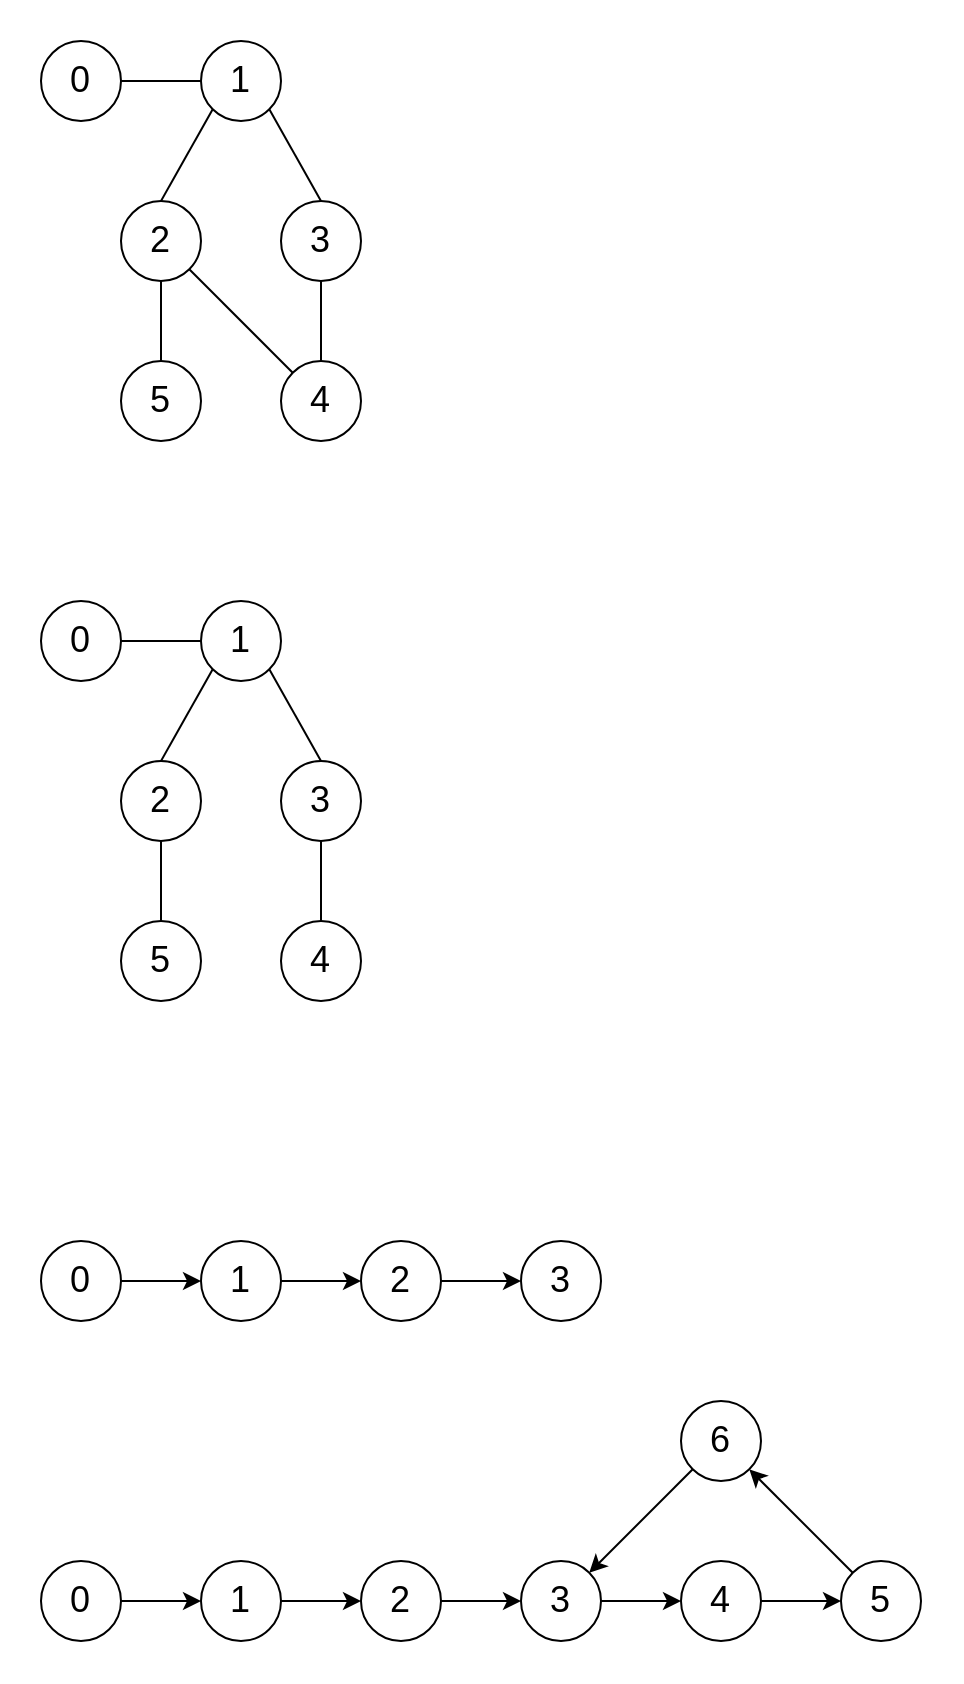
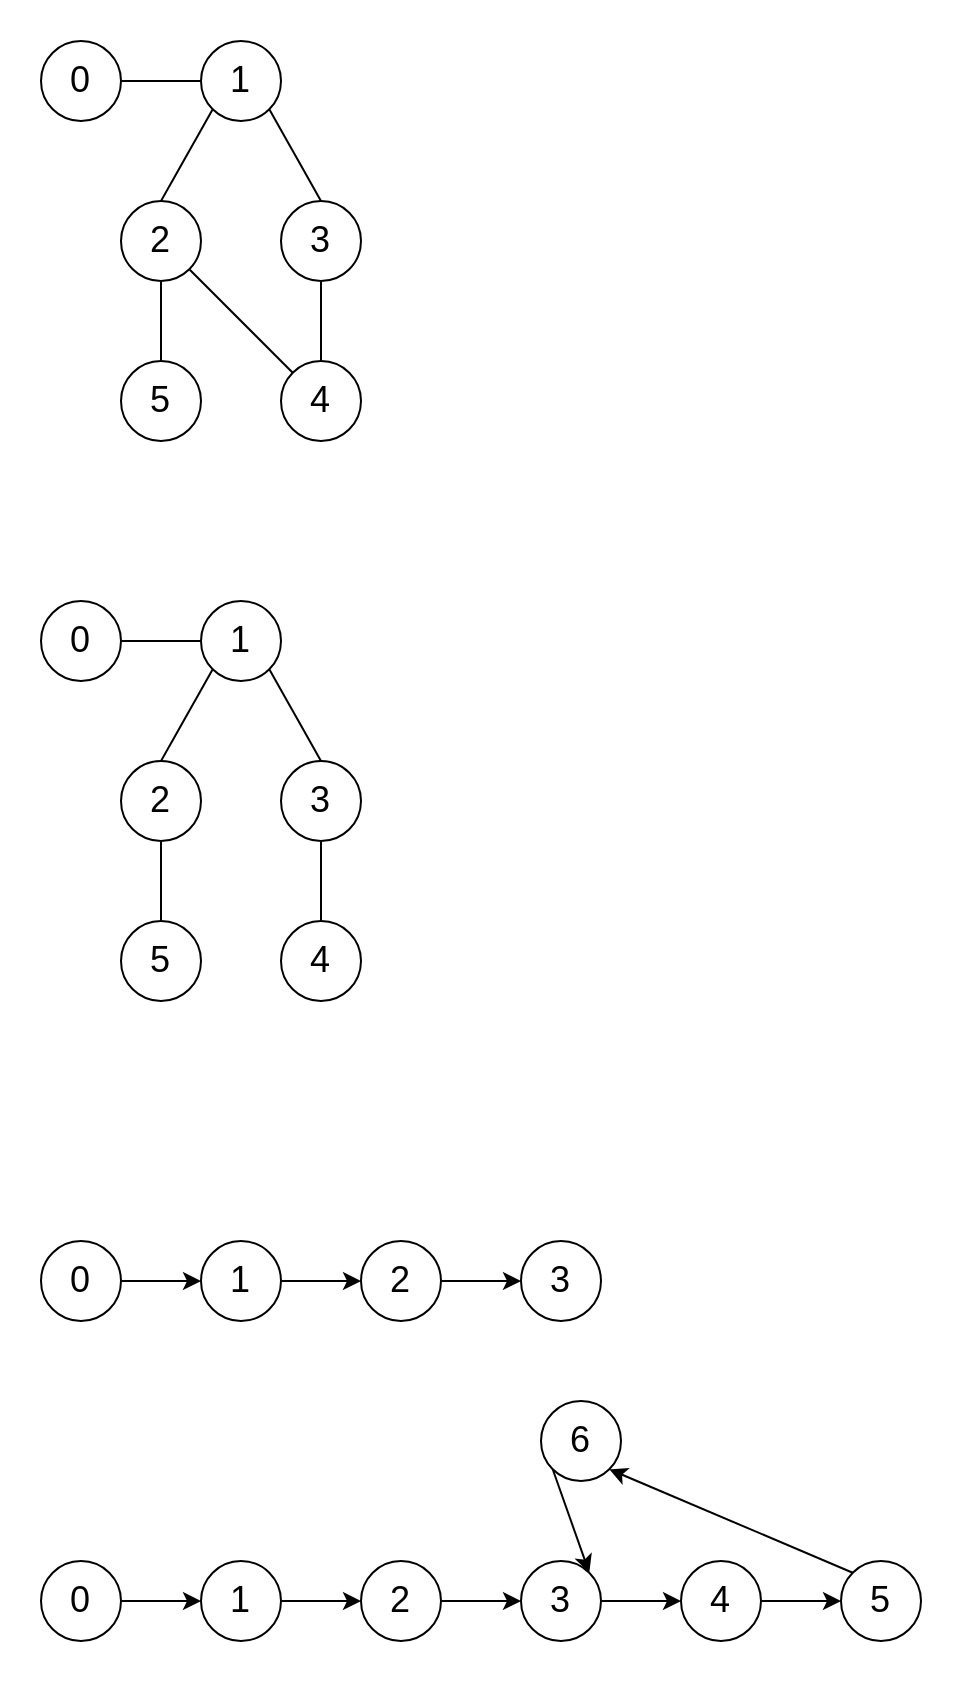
(721, 1441) -> (581, 1441)
